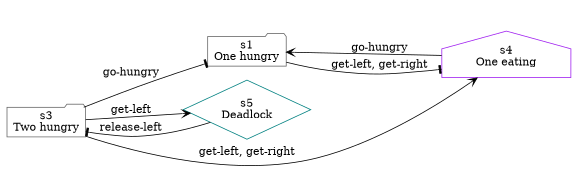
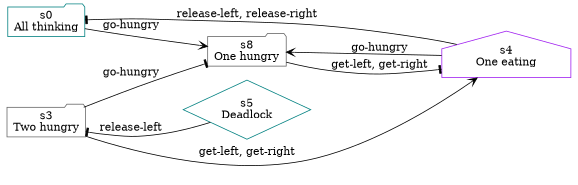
none -> (46, 22)
(247, 51) -> (247, 51)
(134, 117) -> none
